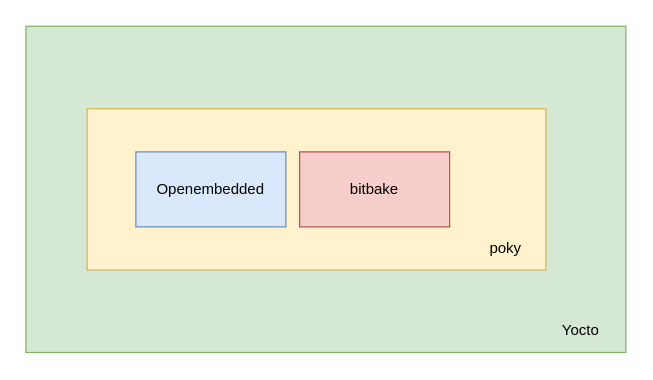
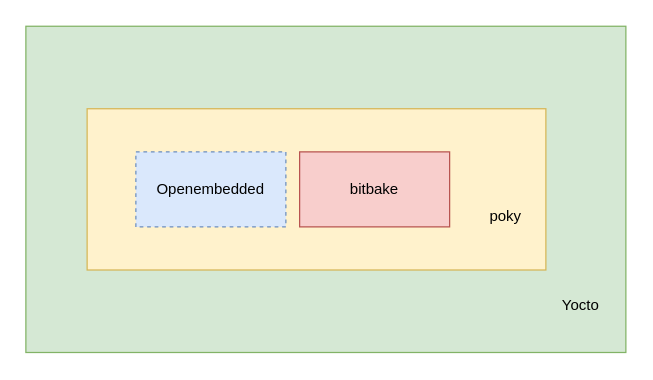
(211, 189) -> (211, 189)
(506, 248) -> (506, 217)
(581, 331) -> (581, 306)
